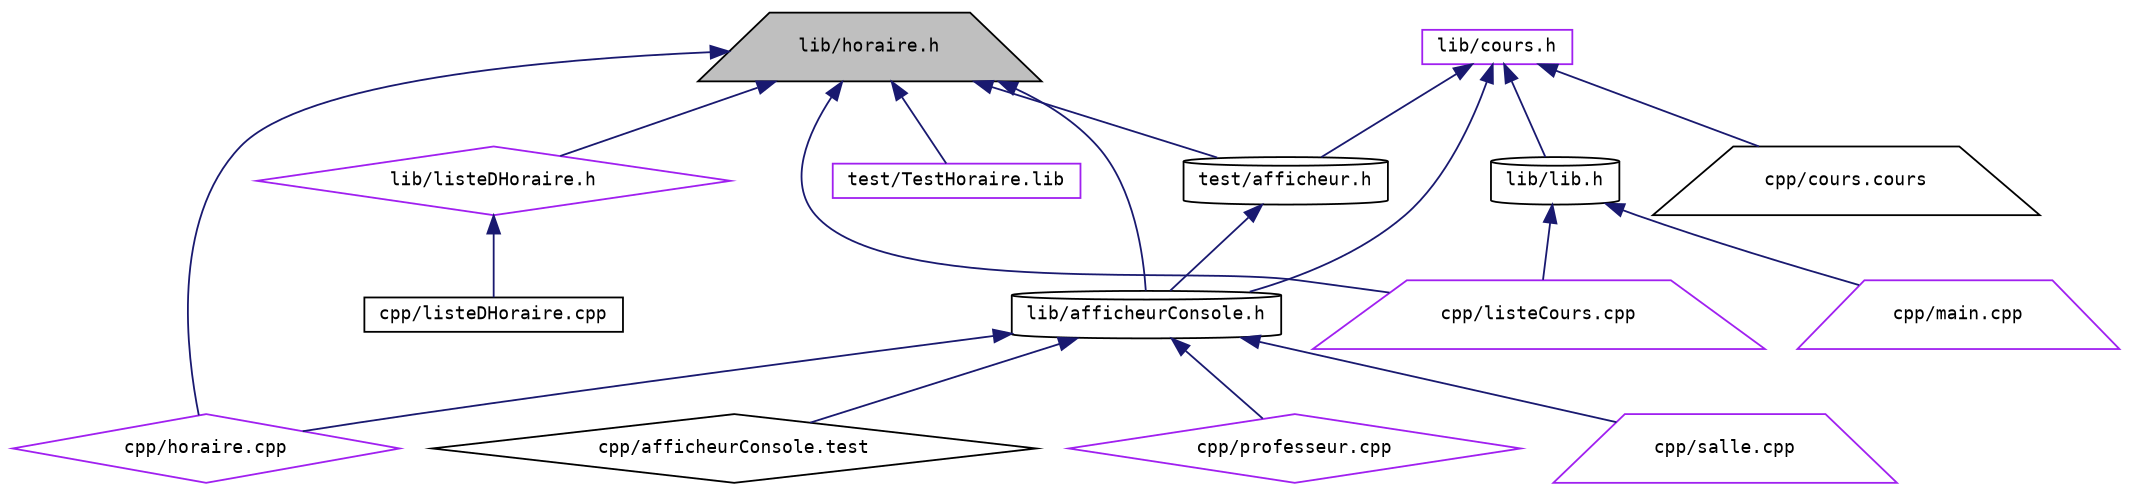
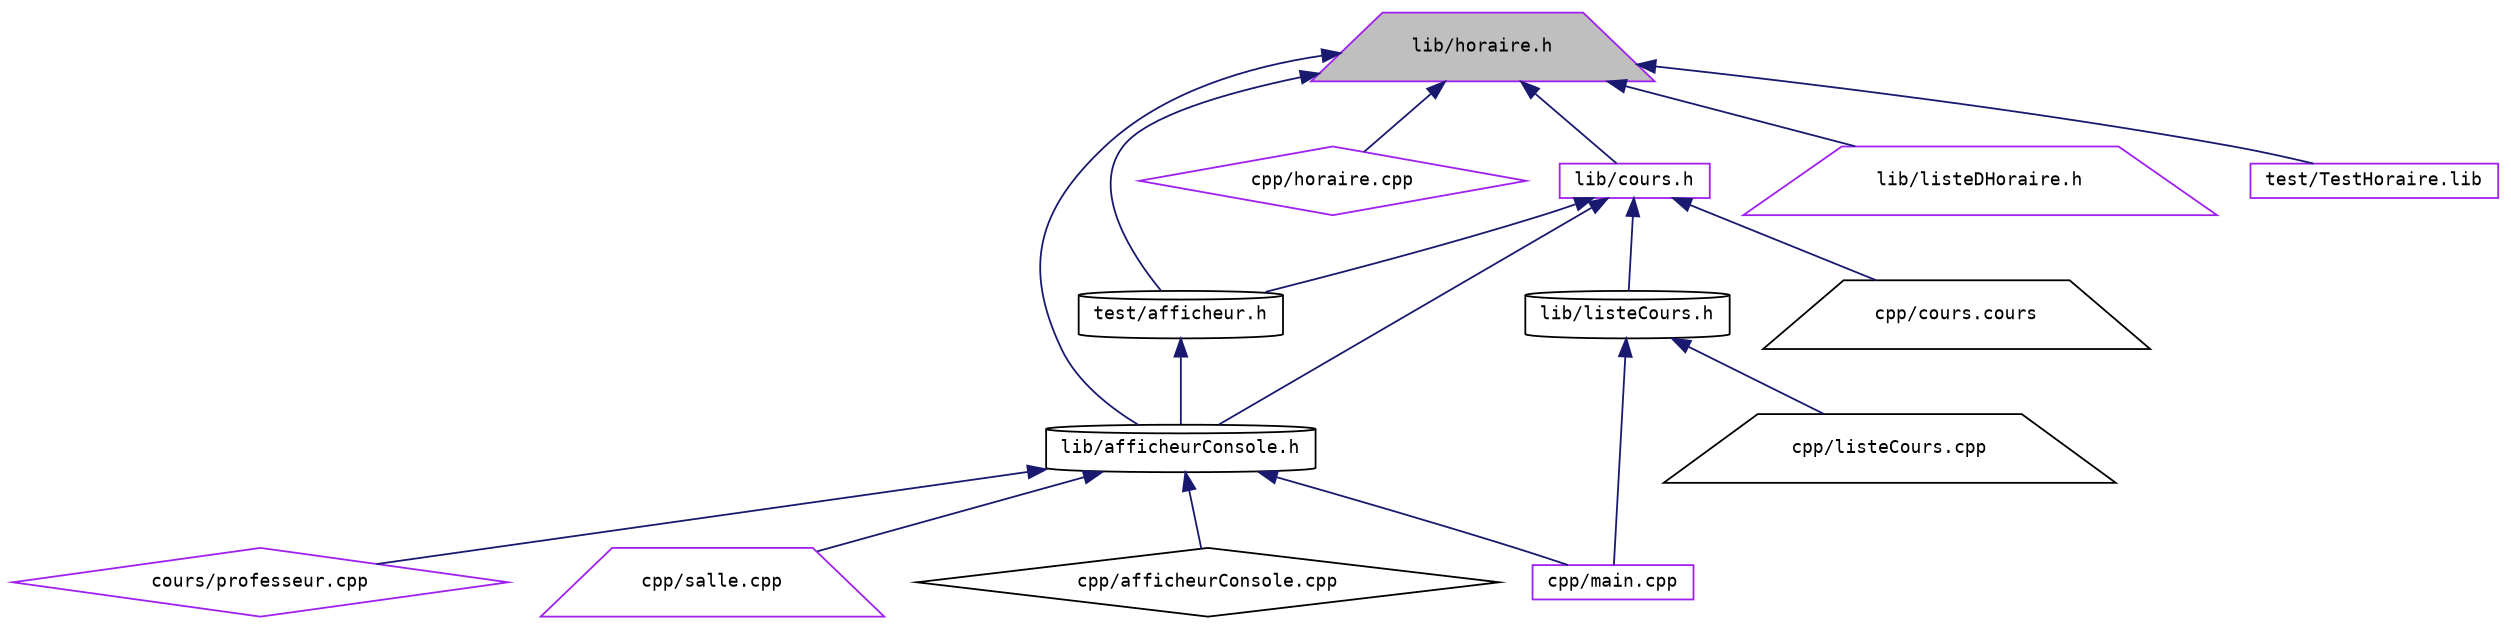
(870, 47) -> (1483, 47)
(494, 181) -> (1980, 181)
(1555, 181) -> (1627, 315)
(1033, 272) -> (1576, 129)
(494, 315) -> none
(1539, 315) -> (1890, 448)
(1958, 315) -> (1613, 582)
(648, 382) -> (1423, 520)
(734, 448) -> (1208, 582)
(1295, 448) -> (260, 582)
